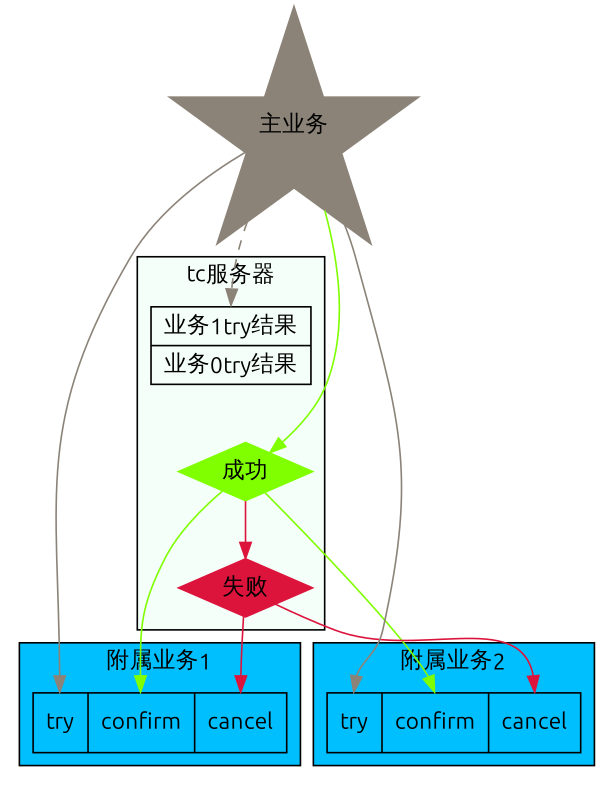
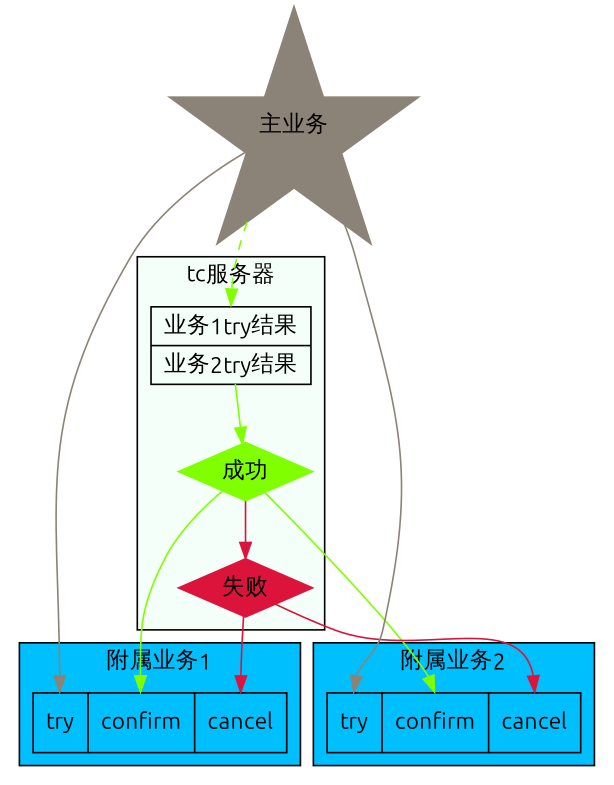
(240, 247) -> (240, 247)
(338, 334) -> (238, 406)
(231, 364) -> (231, 364)
